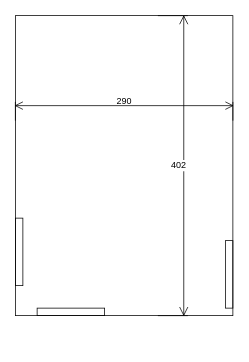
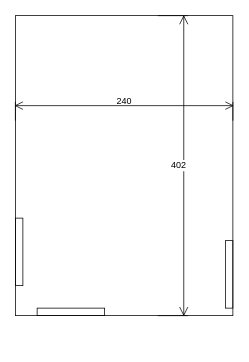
(125, 101) -> (125, 101)
